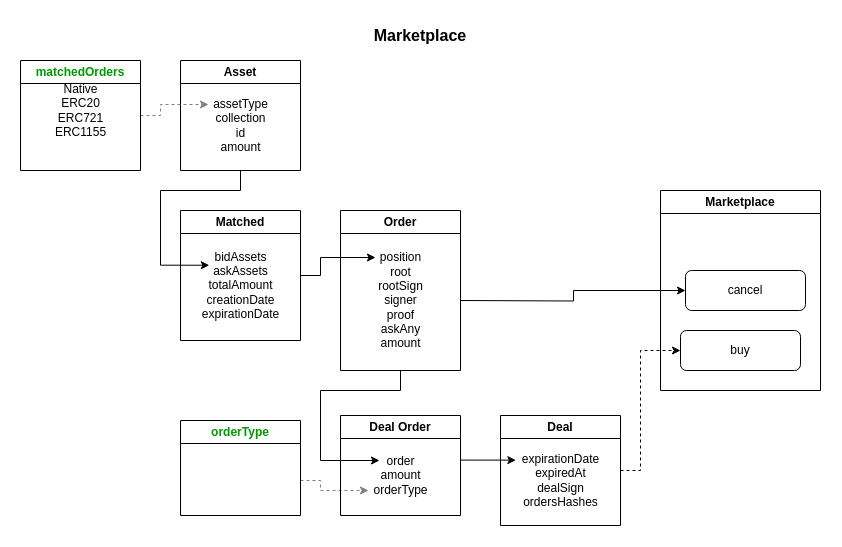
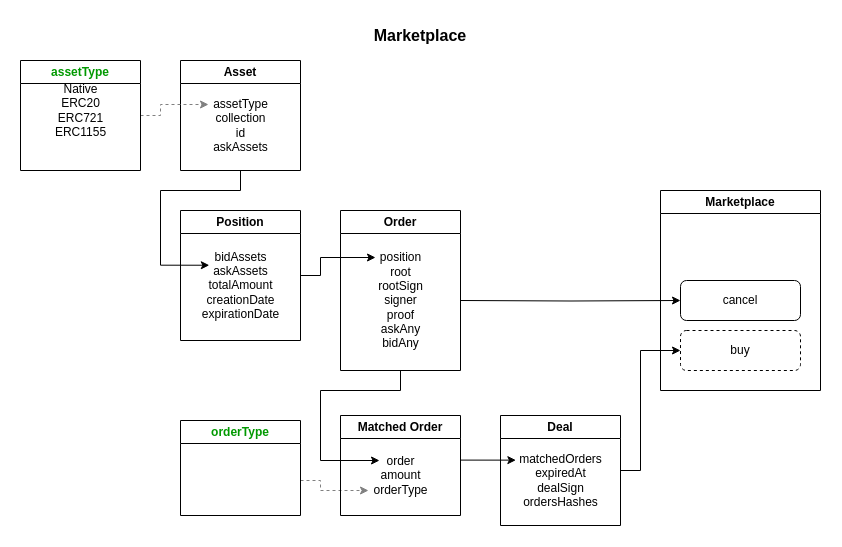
(81, 73) -> (81, 73)
(241, 126) -> (241, 126)
(241, 223) -> (241, 223)
(746, 291) -> (741, 301)
(401, 301) -> (401, 301)
(741, 351) -> (741, 351)
(641, 404) -> (641, 404)
(401, 428) -> (401, 428)
(561, 481) -> (561, 481)
